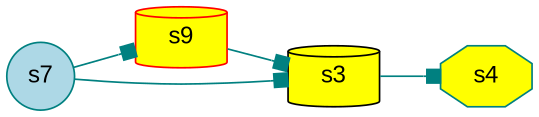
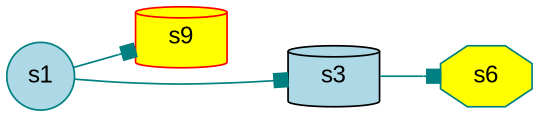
(250, 55) -> none
(41, 76) -> (41, 76)
(334, 76) -> (334, 76)
(486, 76) -> (486, 76)
